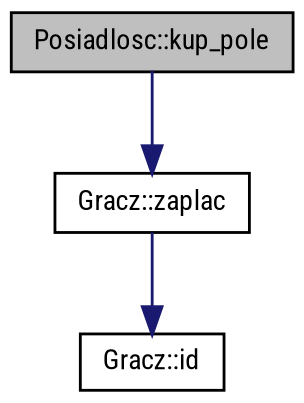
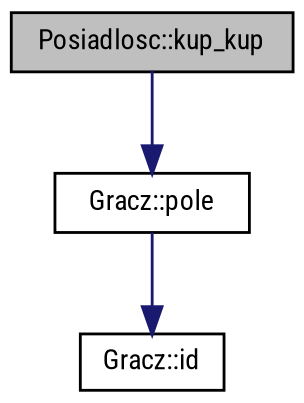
(152, 42) -> (152, 42)
(152, 203) -> (152, 203)
